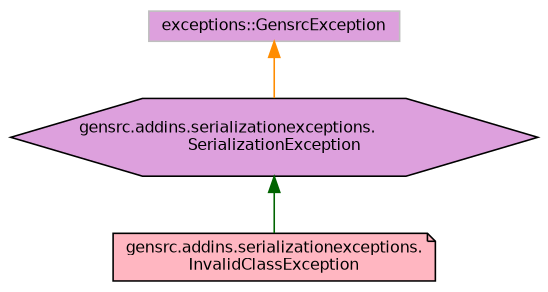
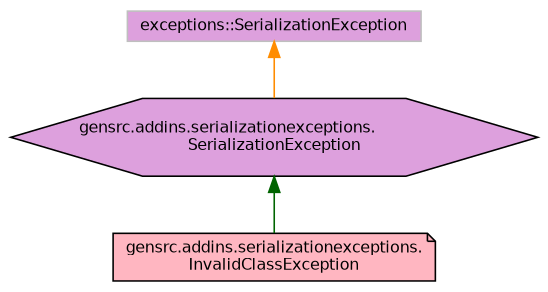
(274, 26) -> (274, 26)
